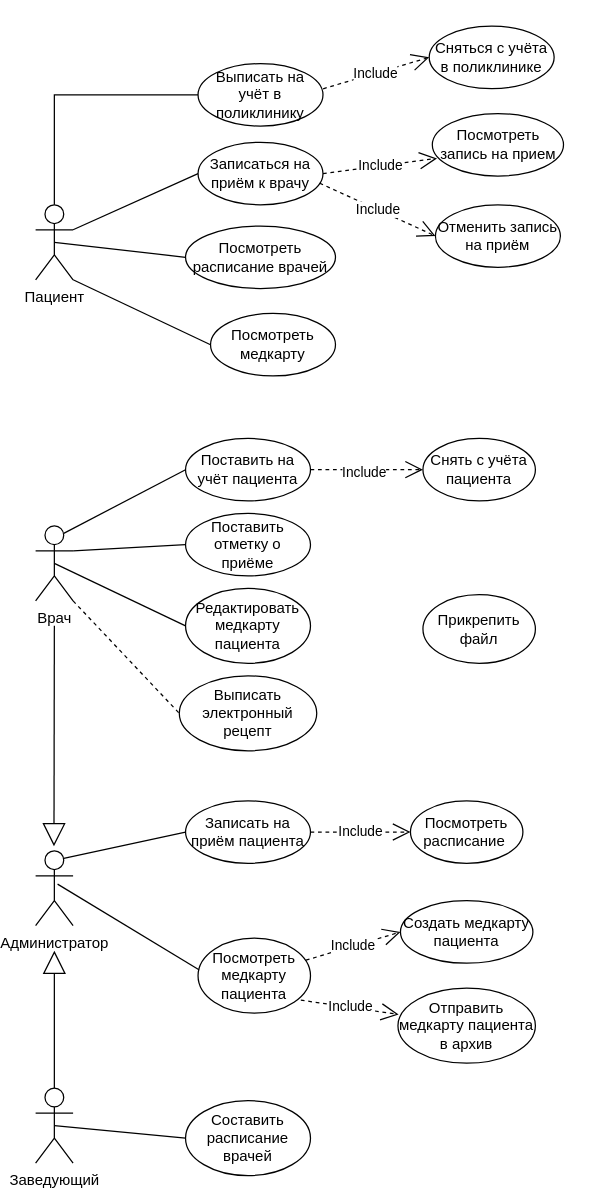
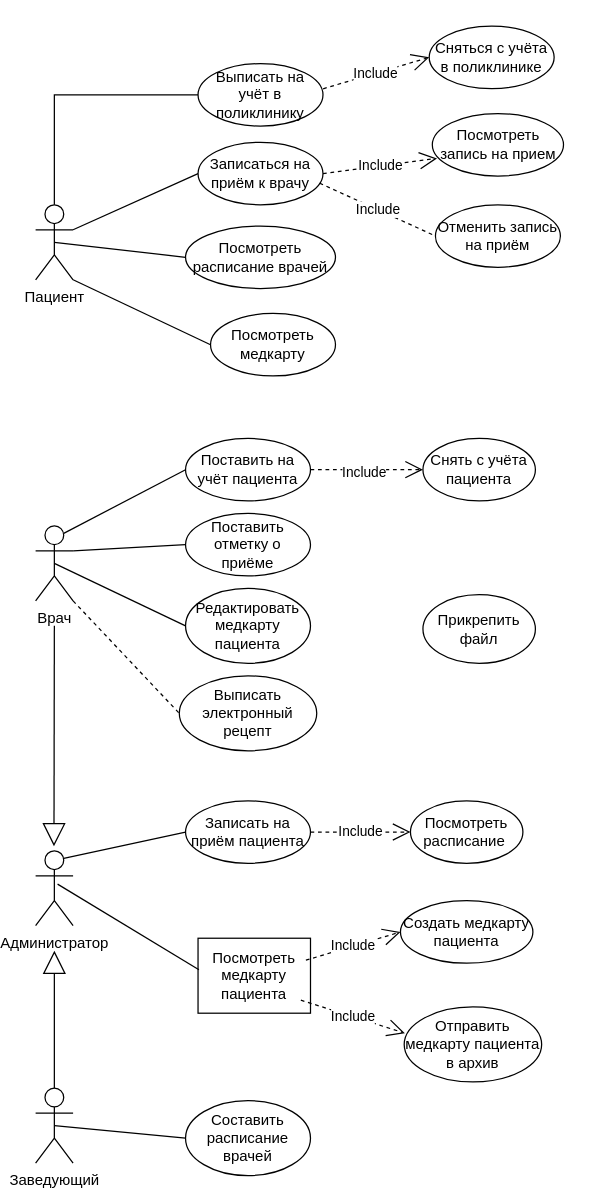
(429, 233) -> (431, 234)
(254, 976) -> (254, 976)
(467, 1026) -> (473, 1044)
